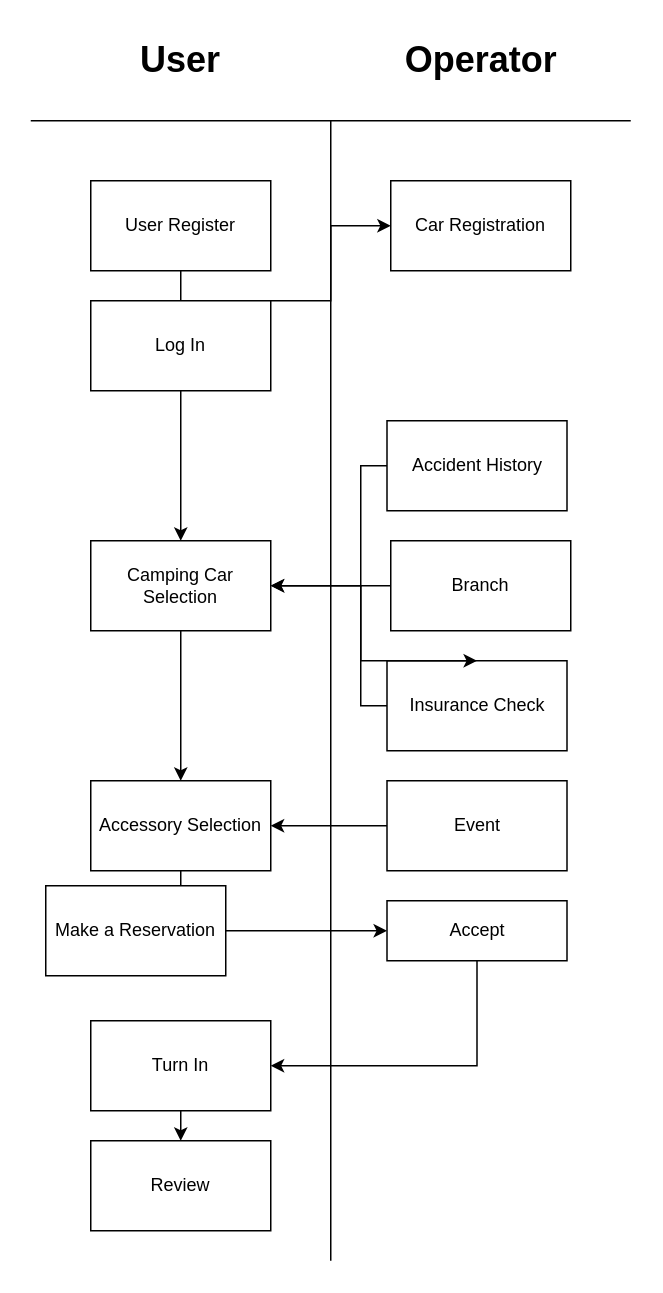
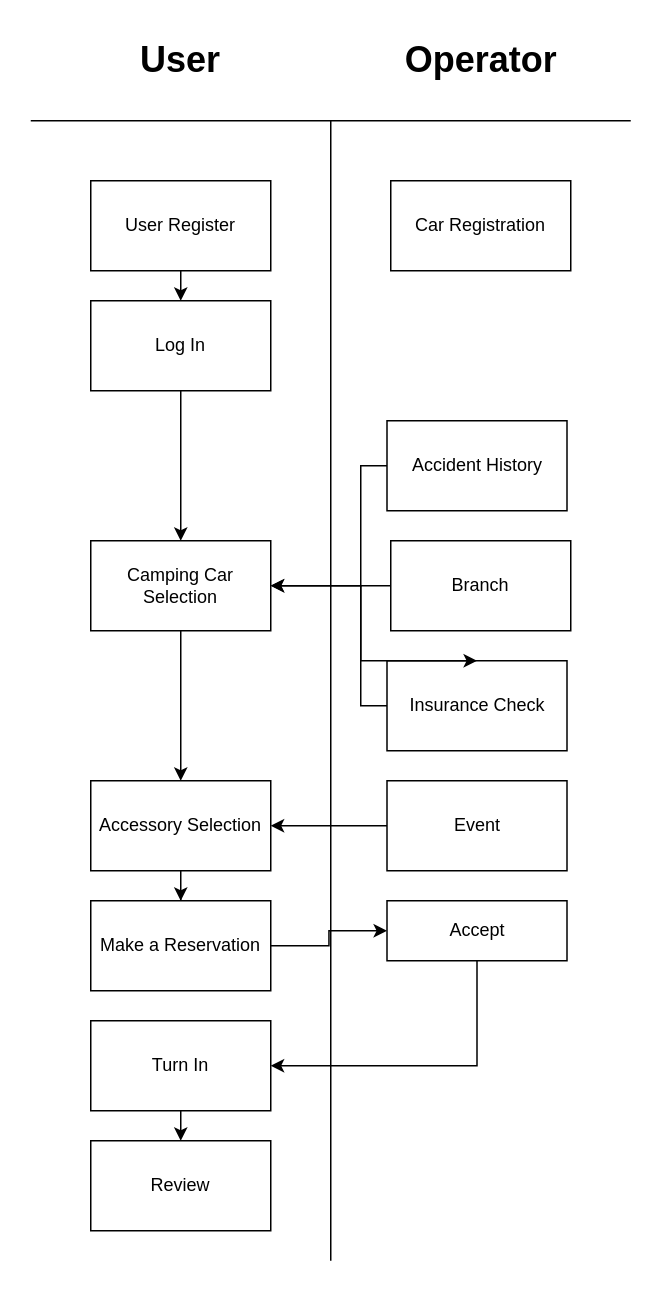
(298, 301) -> (181, 289)
(136, 931) -> (181, 946)
